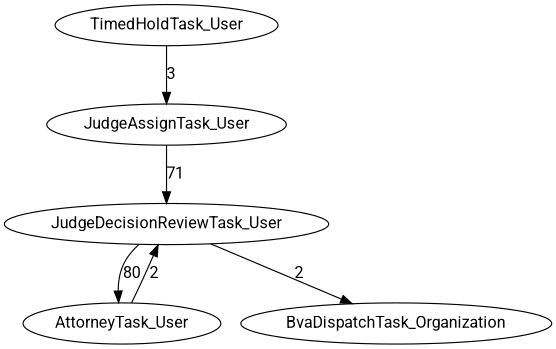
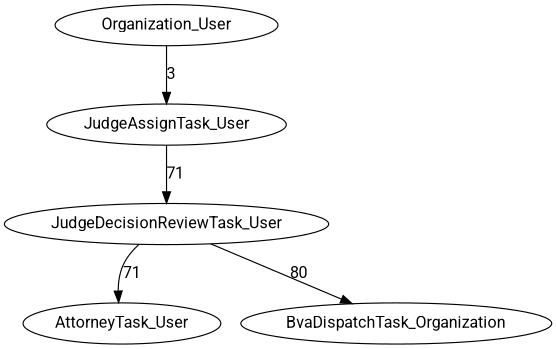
(167, 25) -> (167, 25)
(132, 274) -> (132, 274)
(299, 274) -> (299, 274)
(143, 279) -> none
